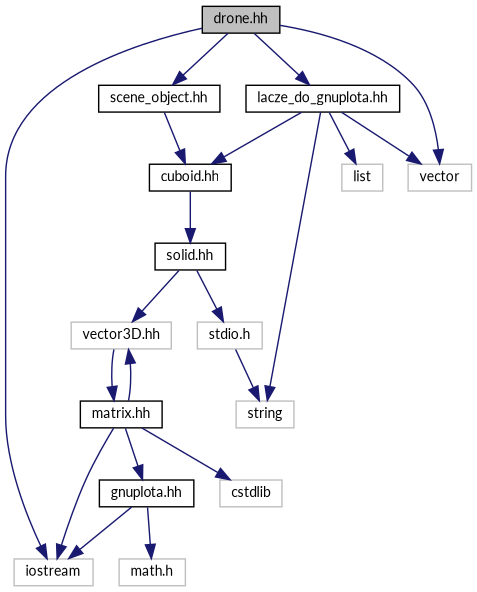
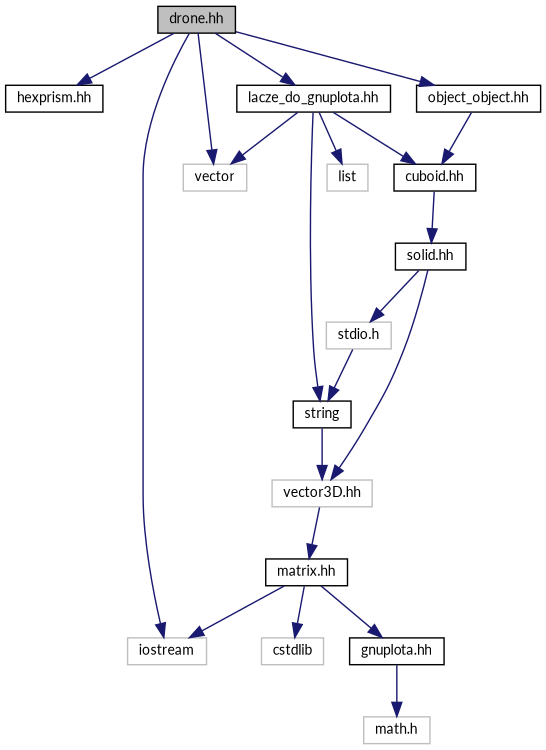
none -> (54, 99)
(159, 99) -> (479, 99)
(131, 382) -> (322, 447)
(265, 414) -> (322, 414)
(106, 528) -> none
